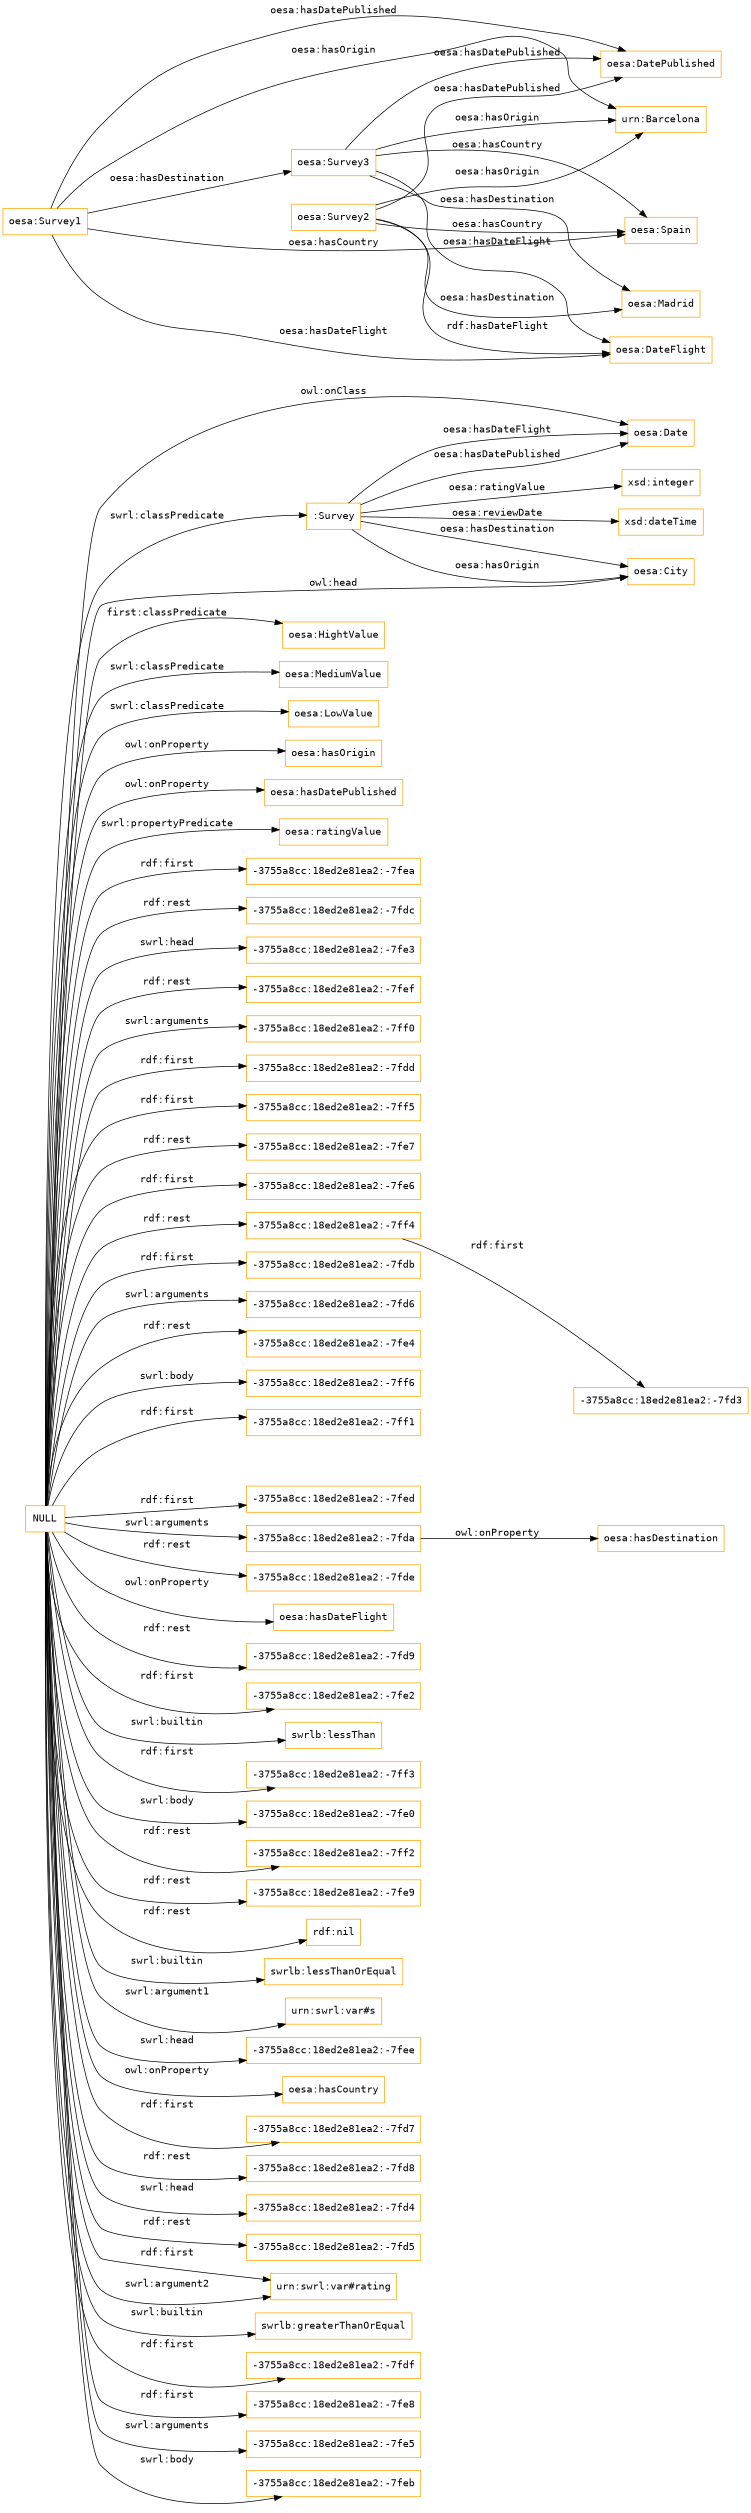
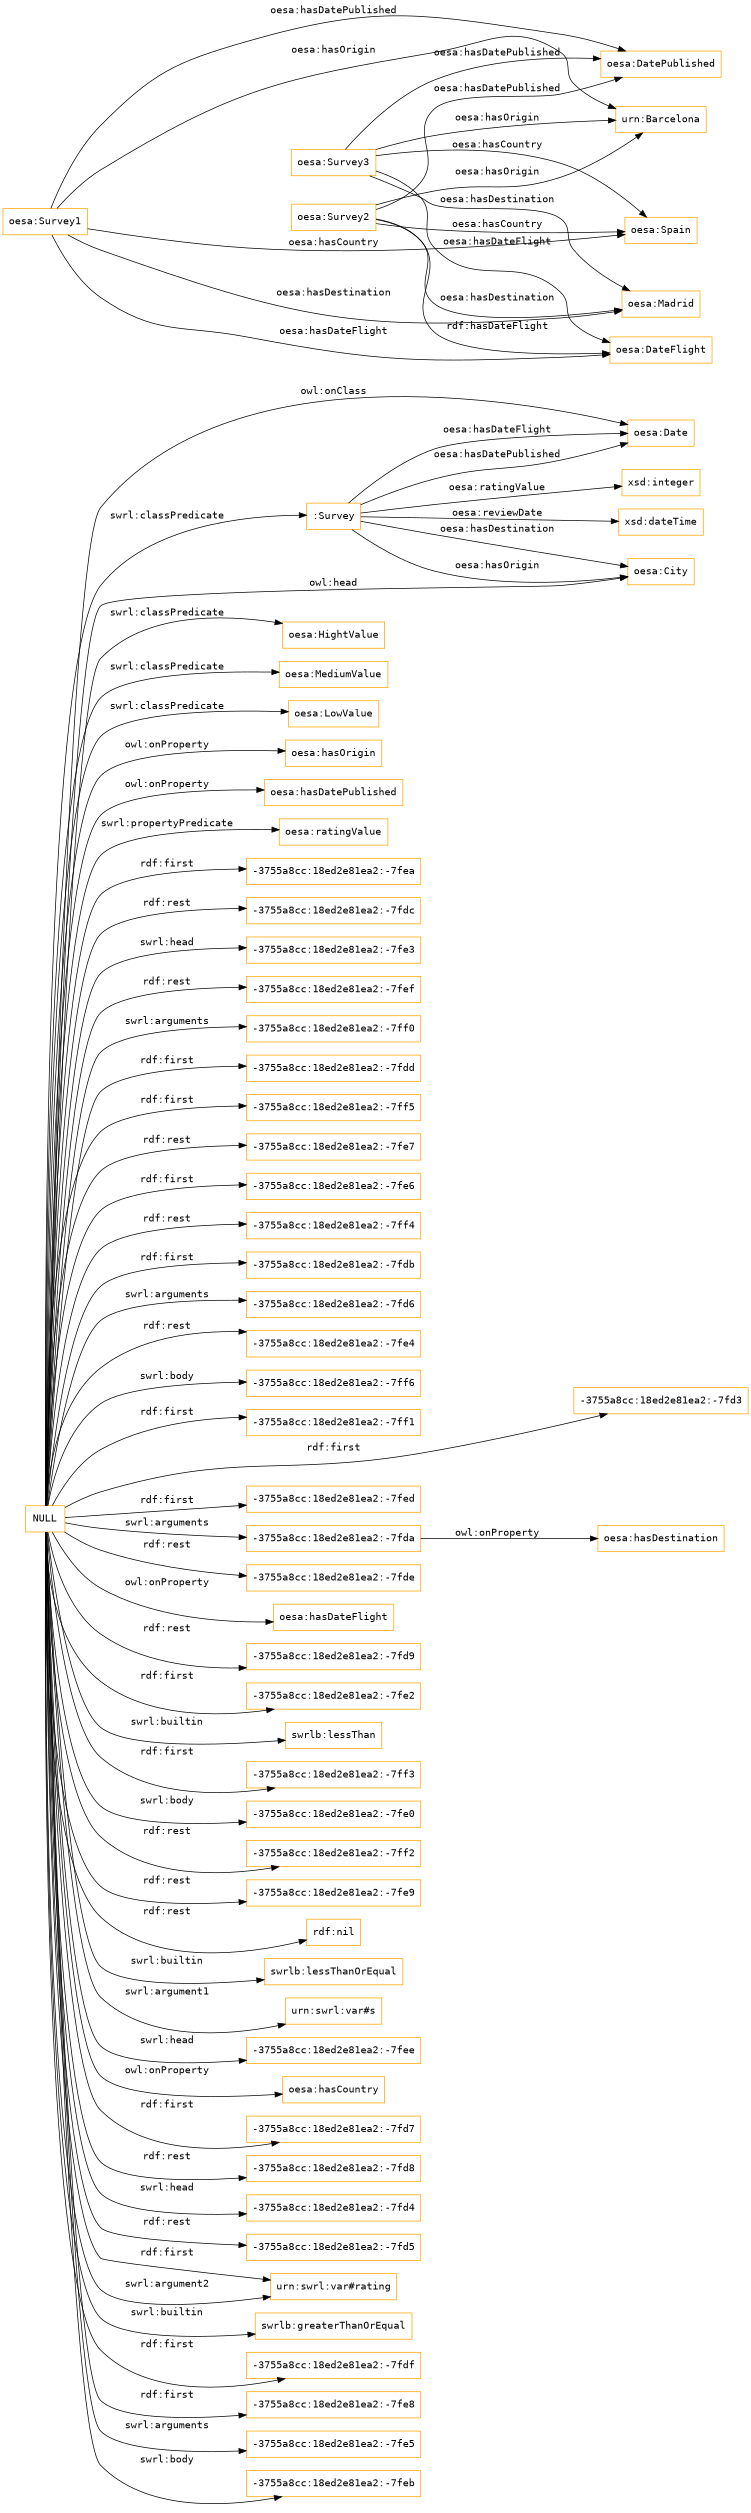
(186, 193) -> (335, 316)
(167, 613) -> (167, 613)
(526, 1302) -> (332, 1464)
